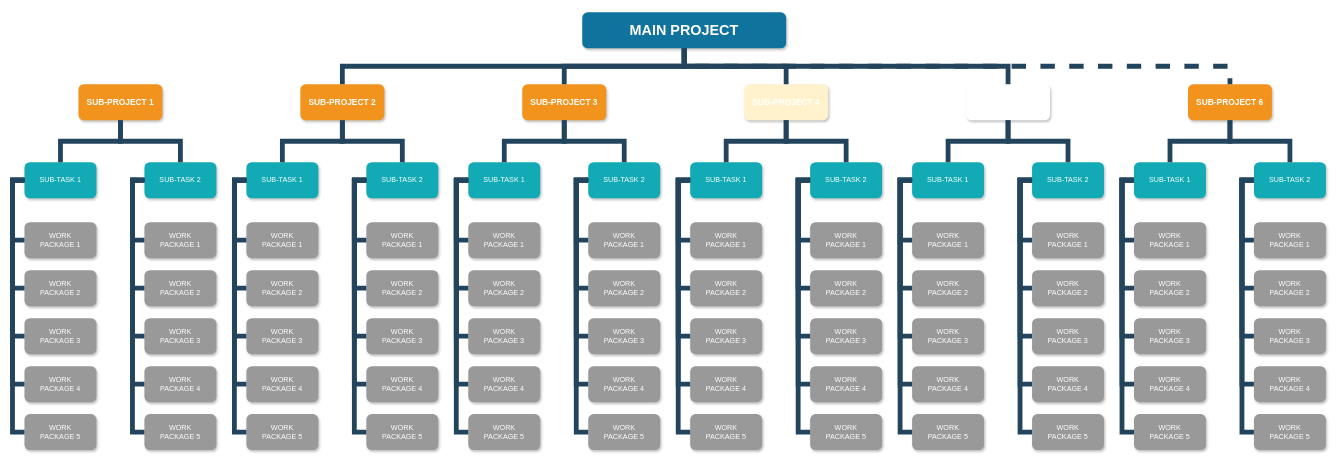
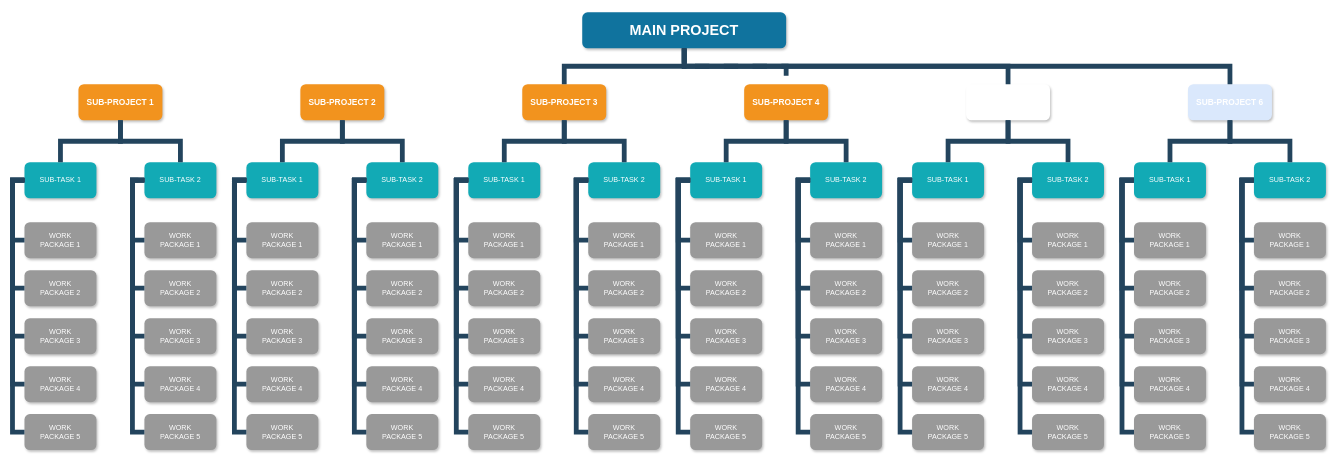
(443, 66) -> none
(1230, 73) -> (1230, 73)
(786, 79) -> (786, 79)
(786, 102) -> (786, 102)
(1230, 102) -> (1230, 102)
